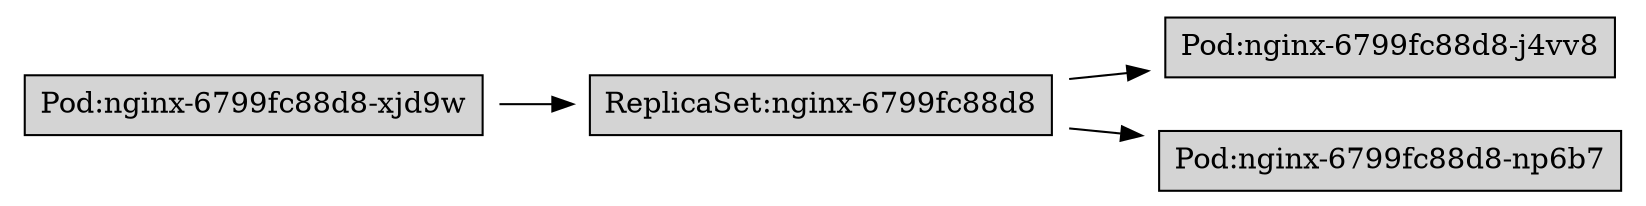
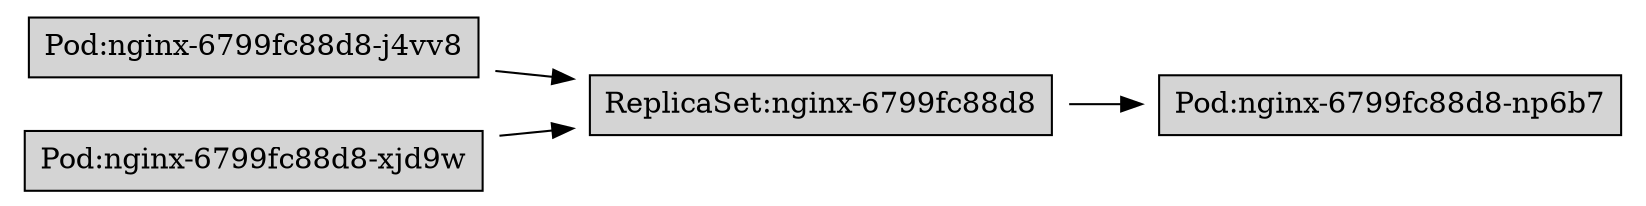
(1098, 76) -> (524, 74)
